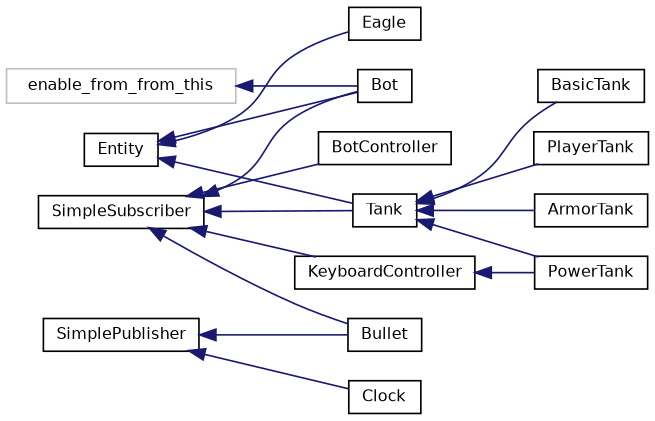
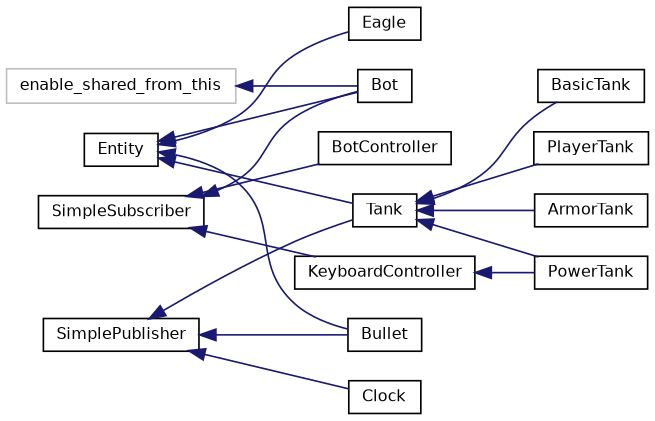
(121, 86) -> (121, 86)
(287, 211) -> (256, 260)
(254, 284) -> (264, 232)
